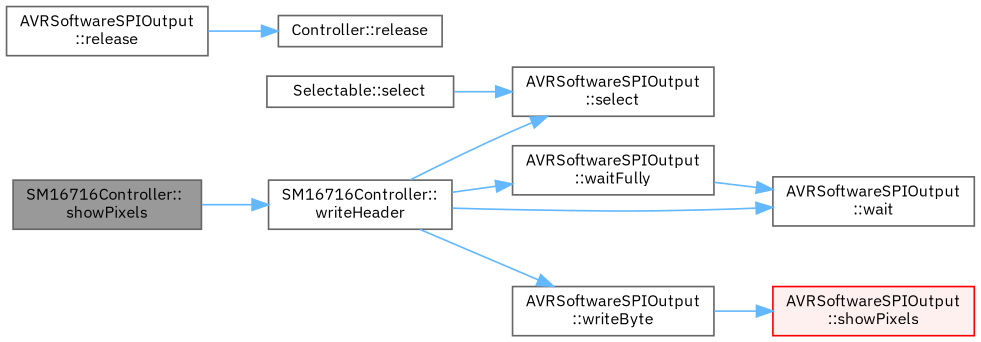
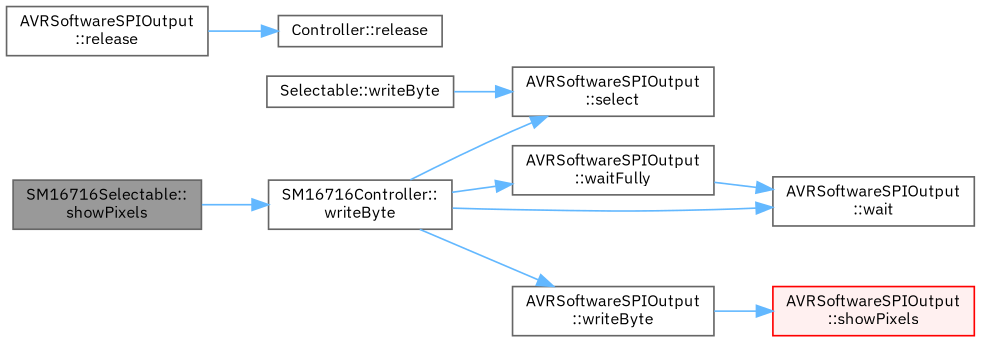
(360, 92) -> (360, 92)
(107, 205) -> (107, 205)
(360, 205) -> (360, 205)
